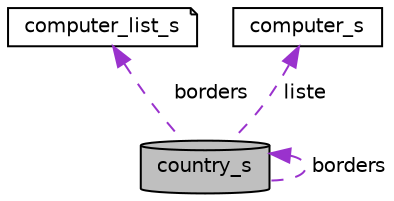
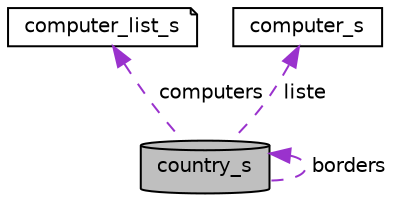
(208, 94) -> (208, 94)
